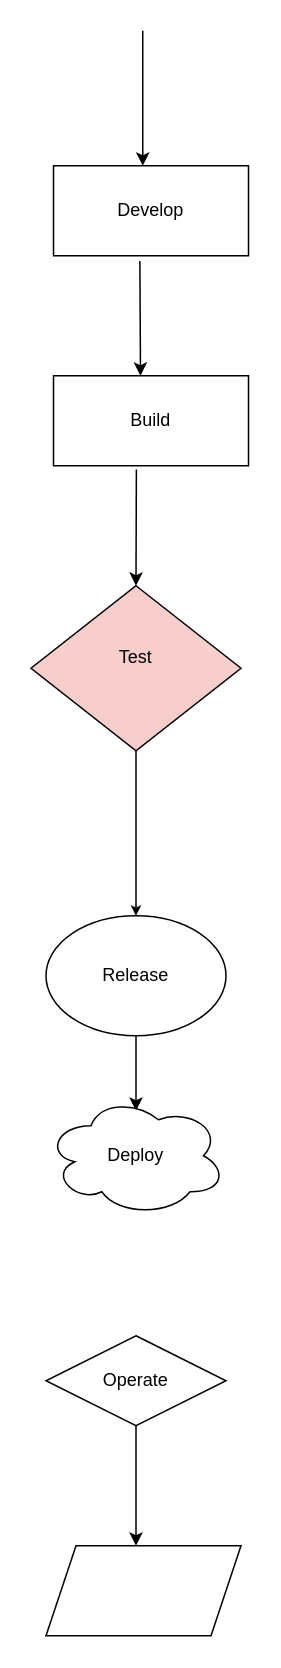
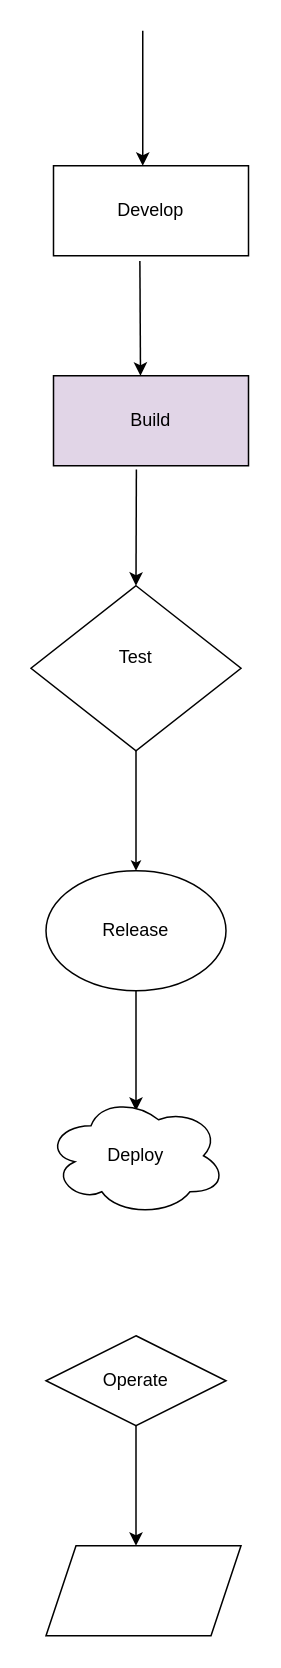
(151, 421) -> (151, 421)
(136, 668) -> (136, 668)
(136, 976) -> (136, 931)
